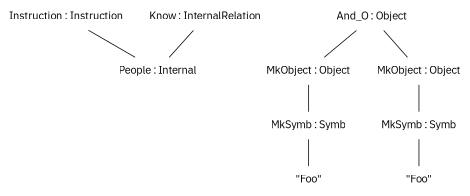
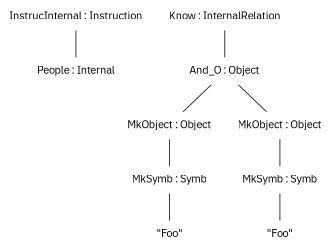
(66, 17) -> (76, 17)
(181, 44) -> (225, 44)
